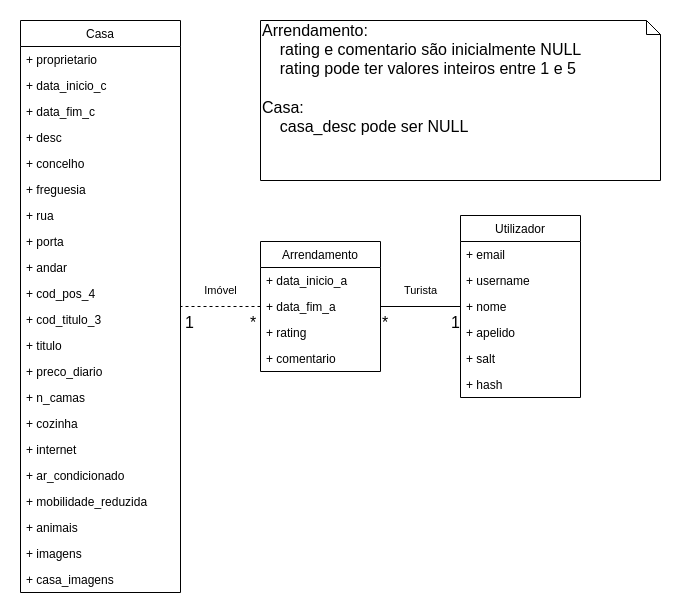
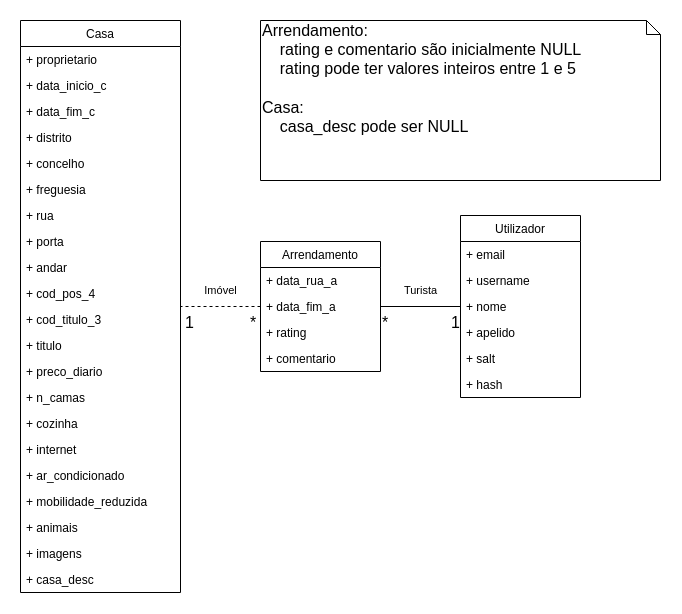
(45, 138) -> (55, 138)
(310, 281) -> (305, 281)
(70, 580) -> (61, 580)
